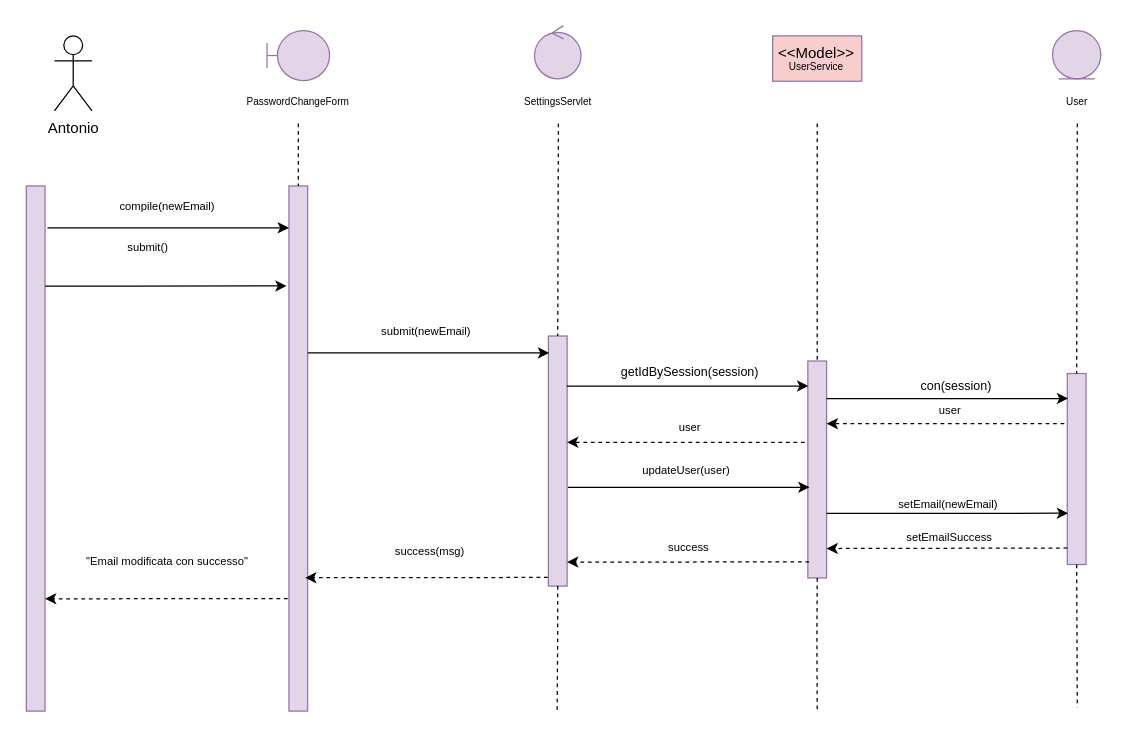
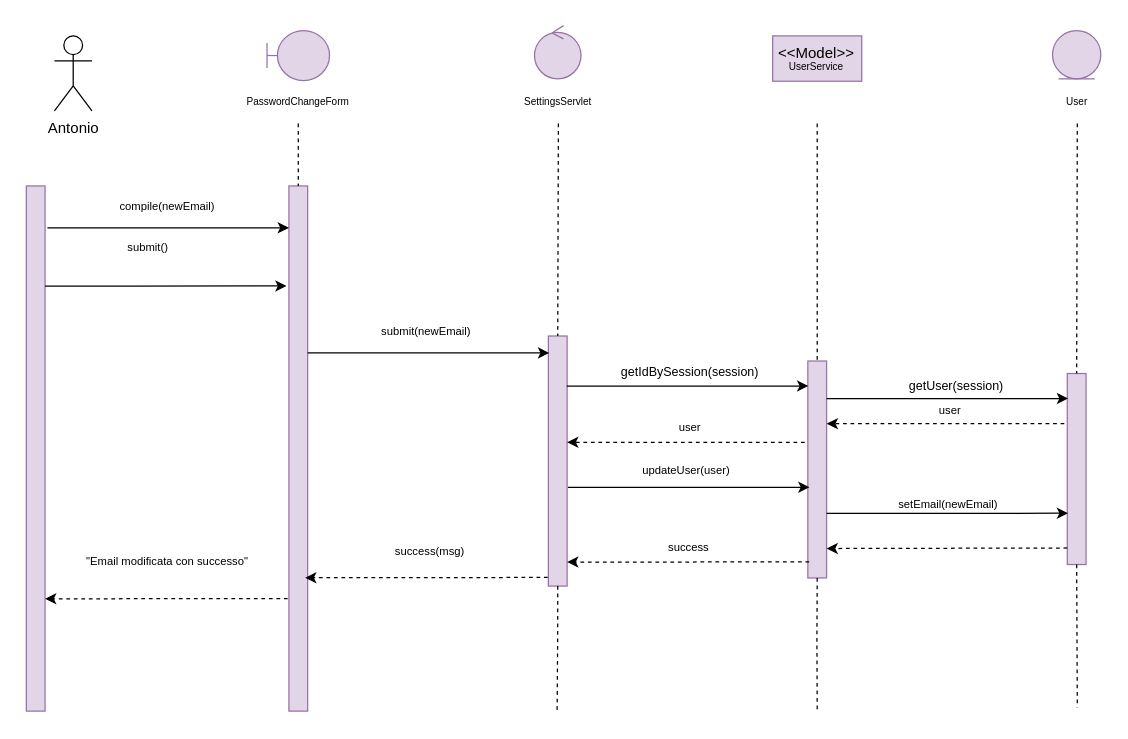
(817, 59) -> (817, 59)
(956, 386) -> (956, 386)
(949, 538) -> none
